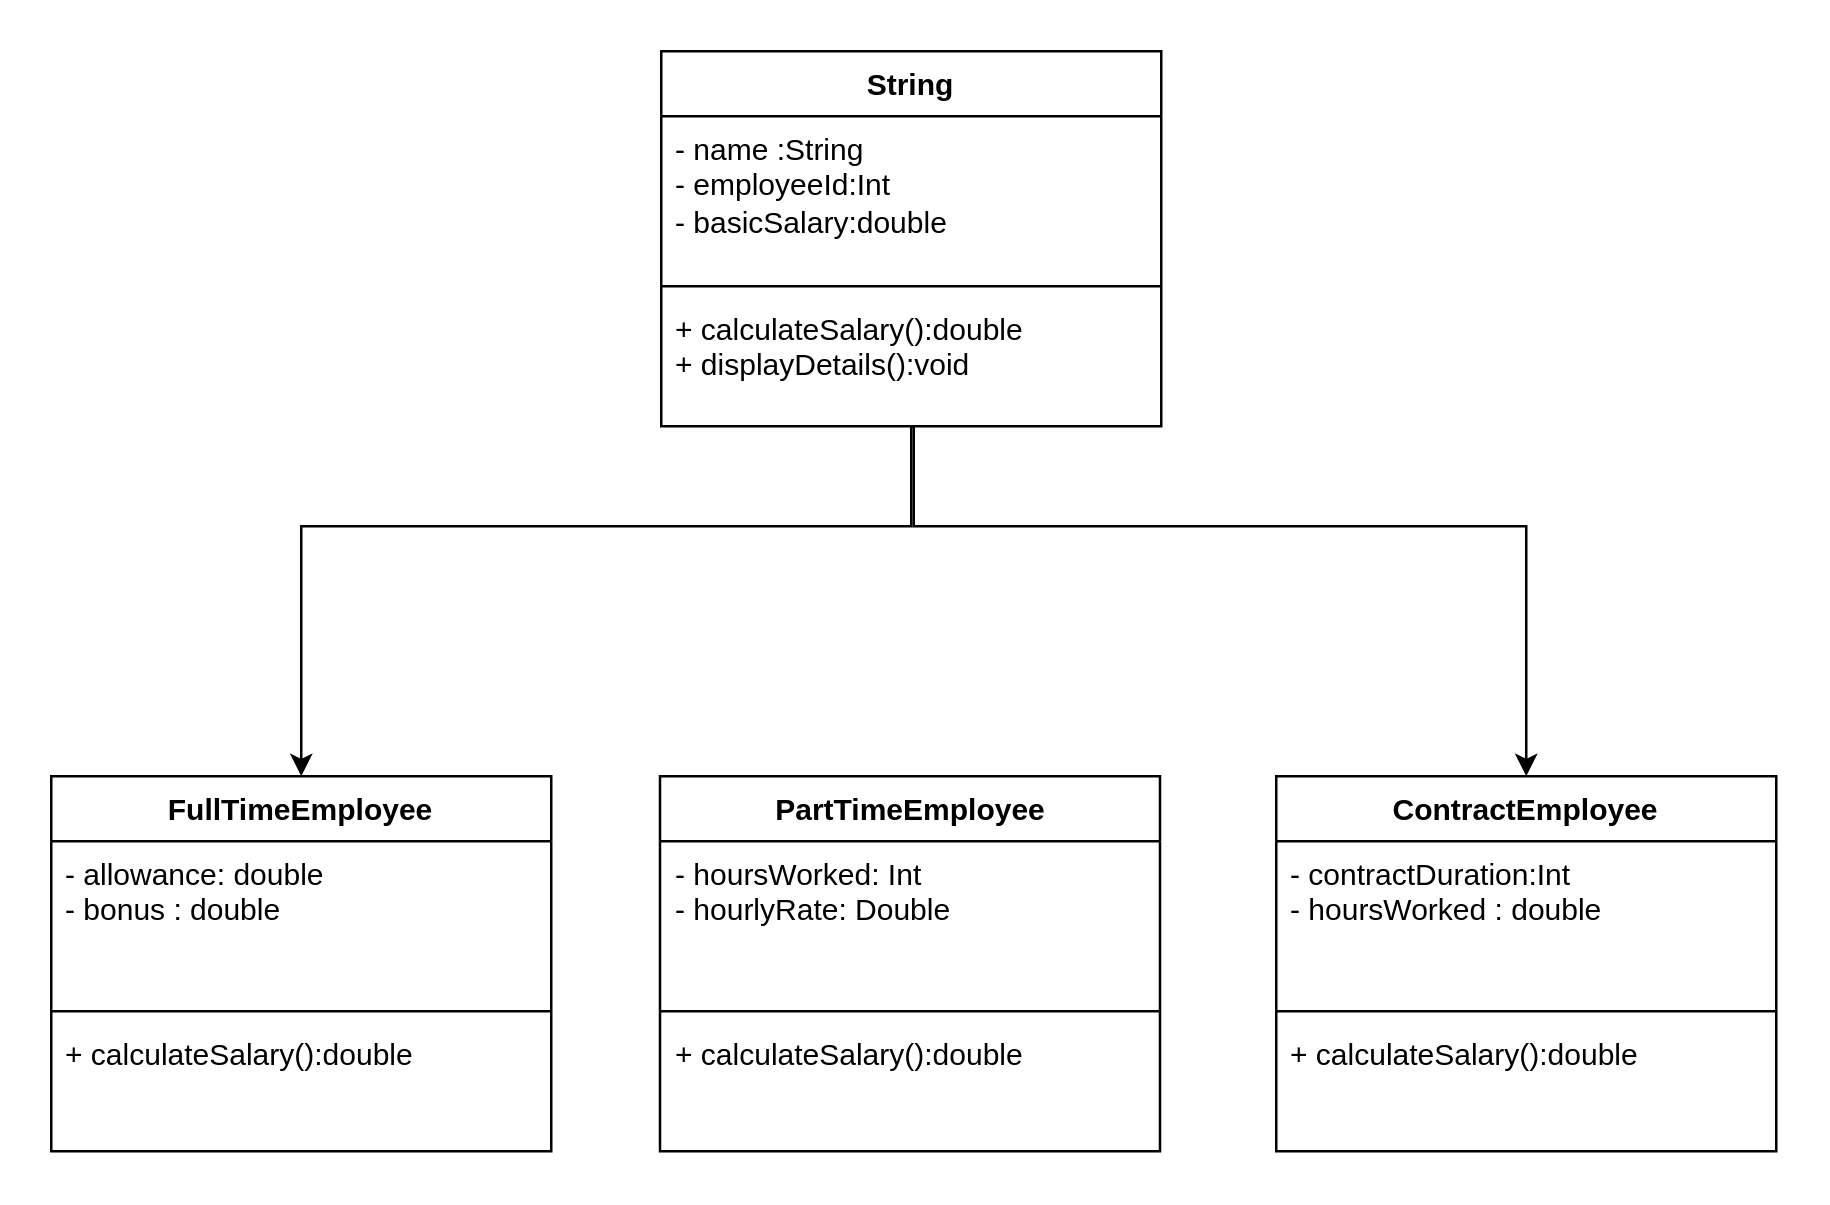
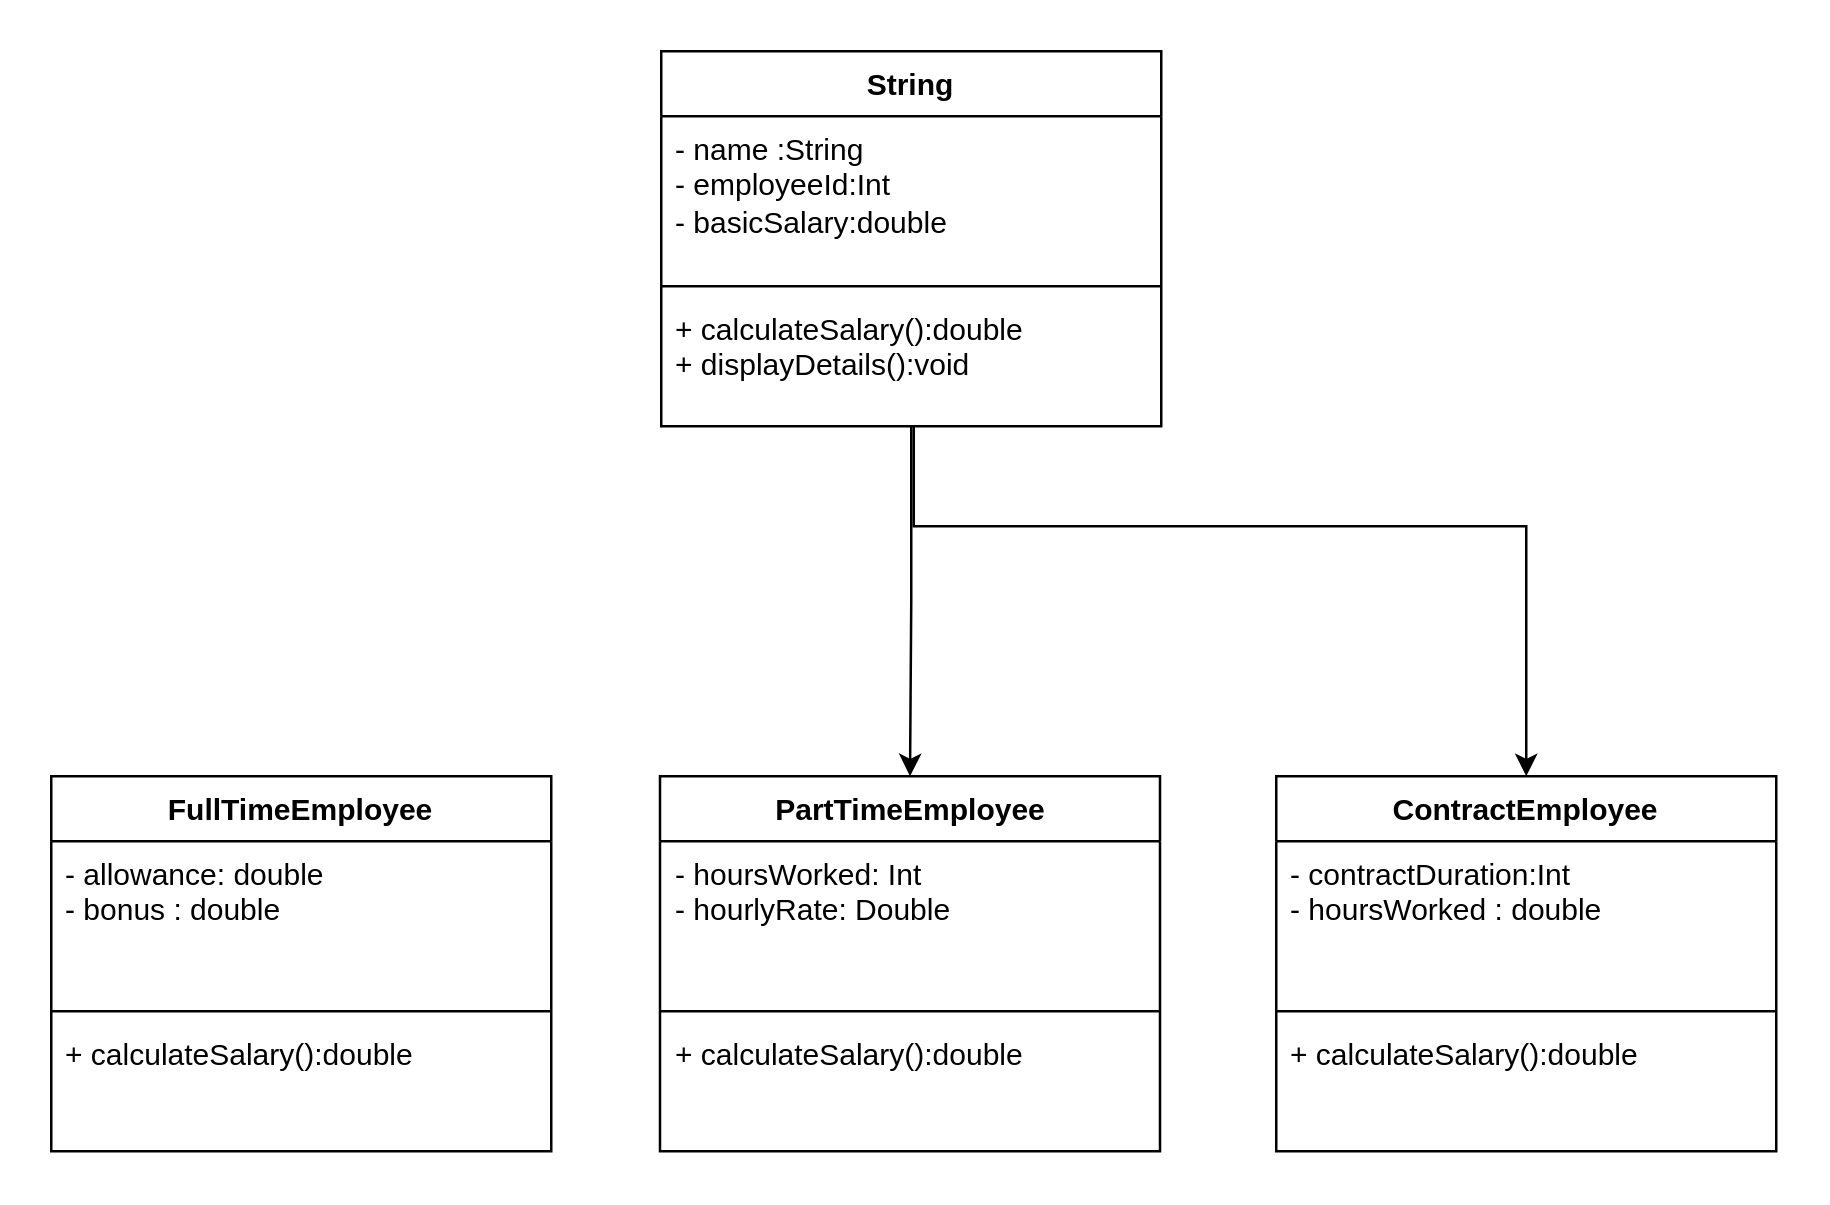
(487, 526) -> none
none -> (911, 645)
